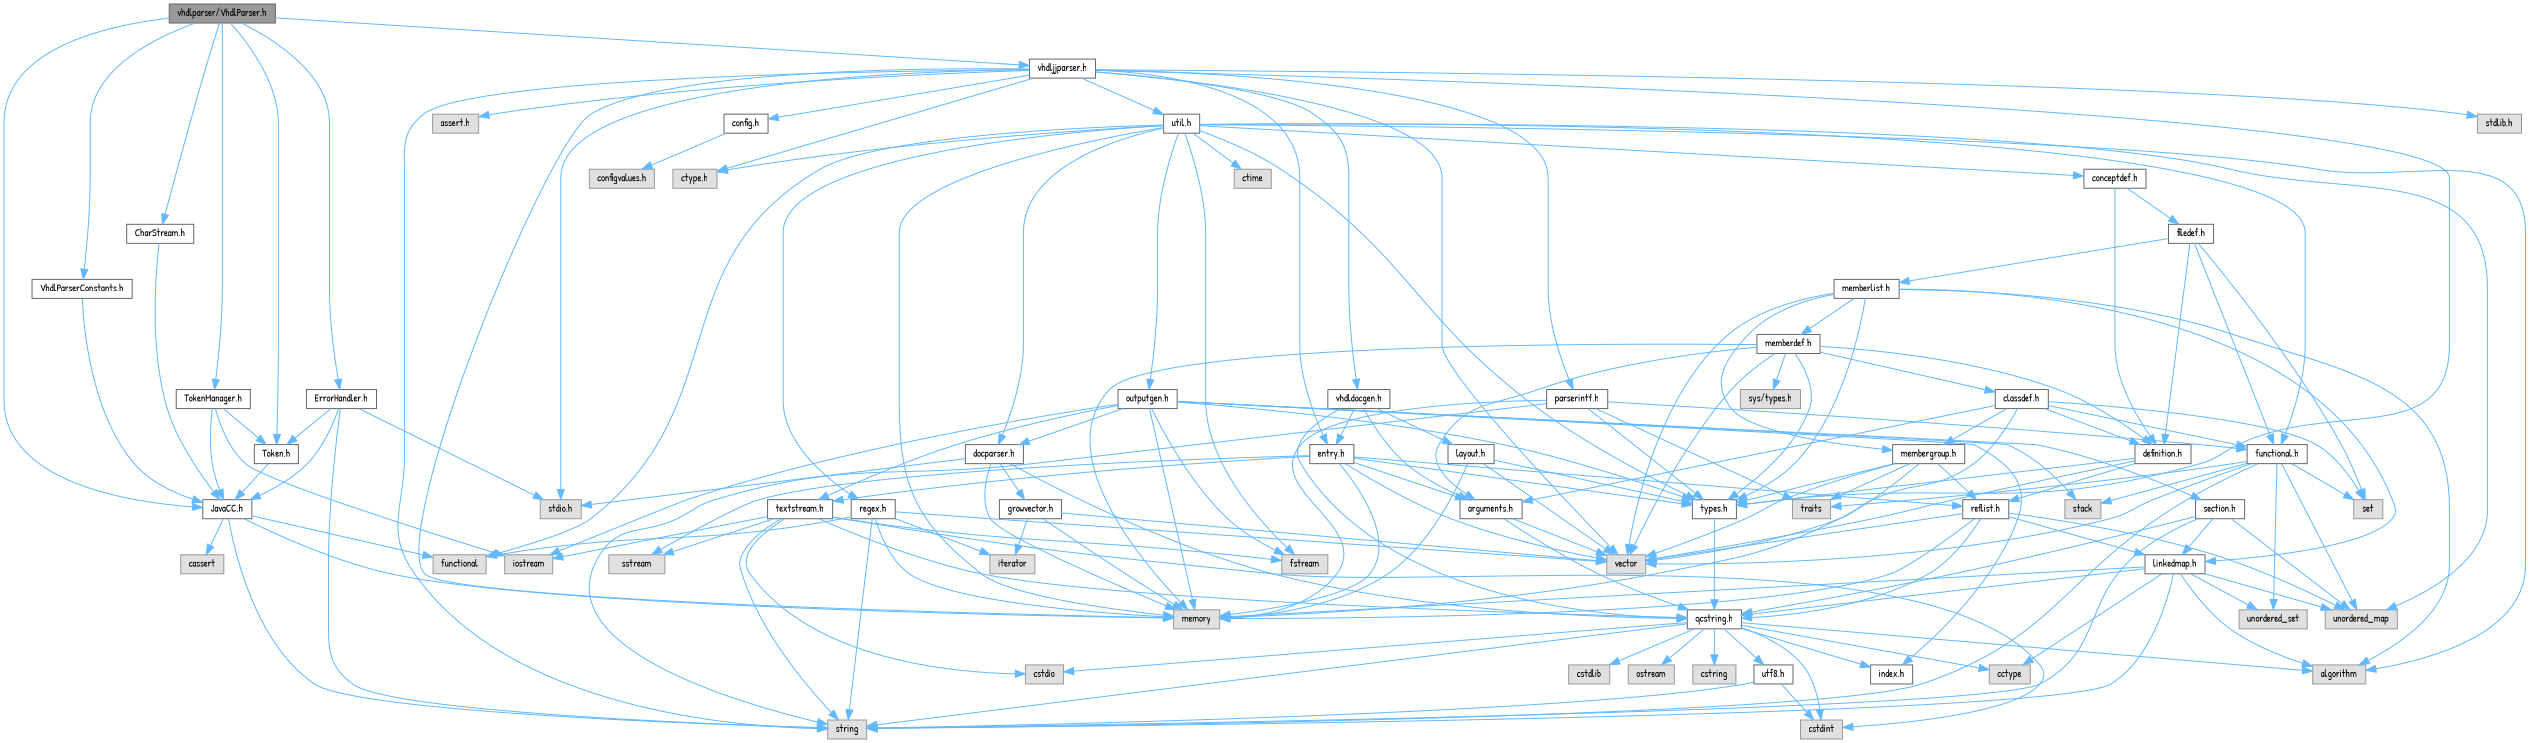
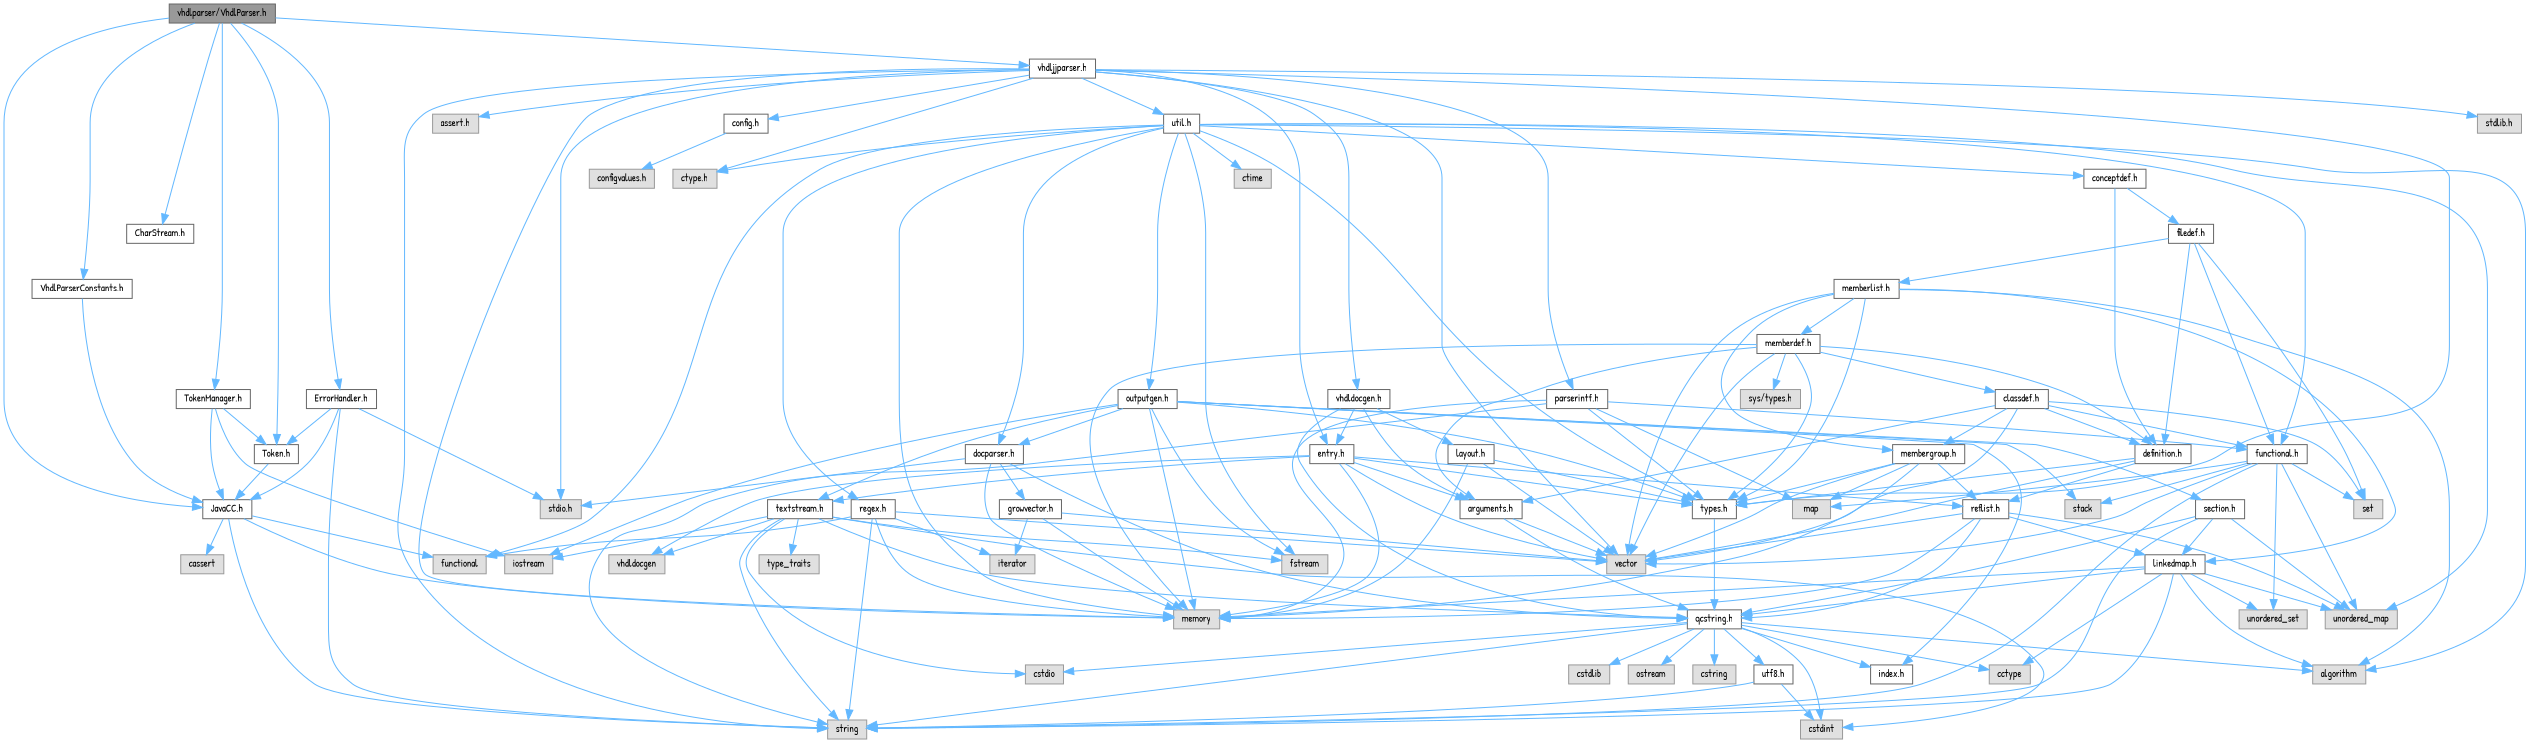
(160, 374) -> none
(1812, 509) -> (1812, 509)
(637, 564) -> (637, 564)
none -> (789, 564)
